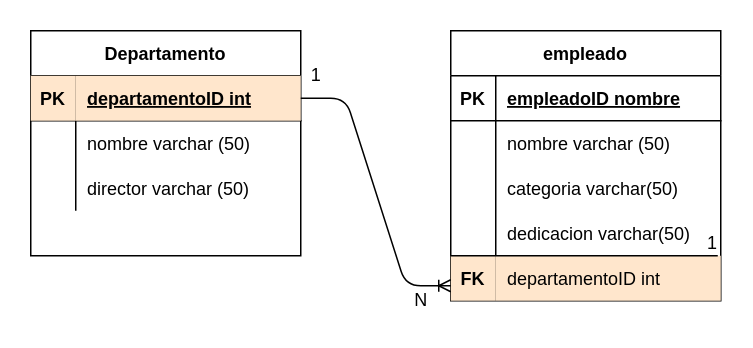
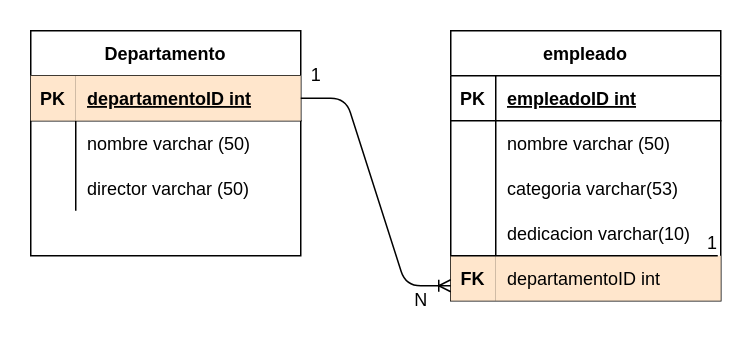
(588, 99) -> (571, 99)
(608, 189) -> (608, 189)
(611, 234) -> (611, 234)
